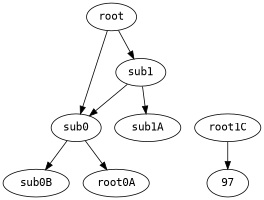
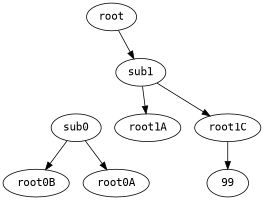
(95, 69) -> none
(112, 97) -> (180, 97)
(148, 128) -> (148, 128)
(36, 183) -> (36, 183)
(228, 183) -> (228, 183)
